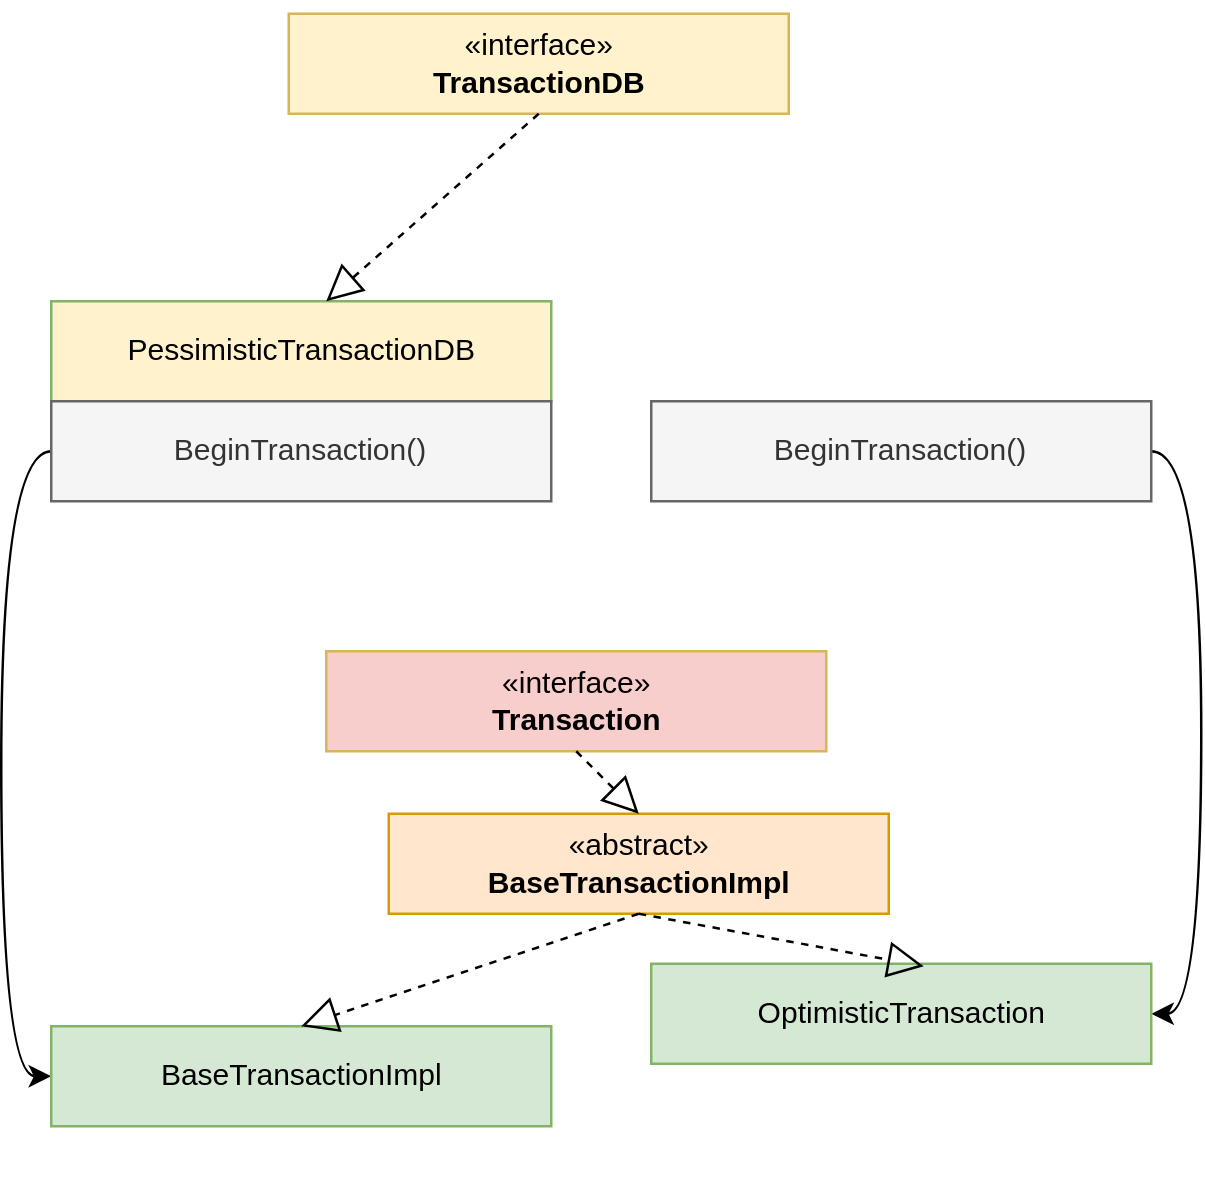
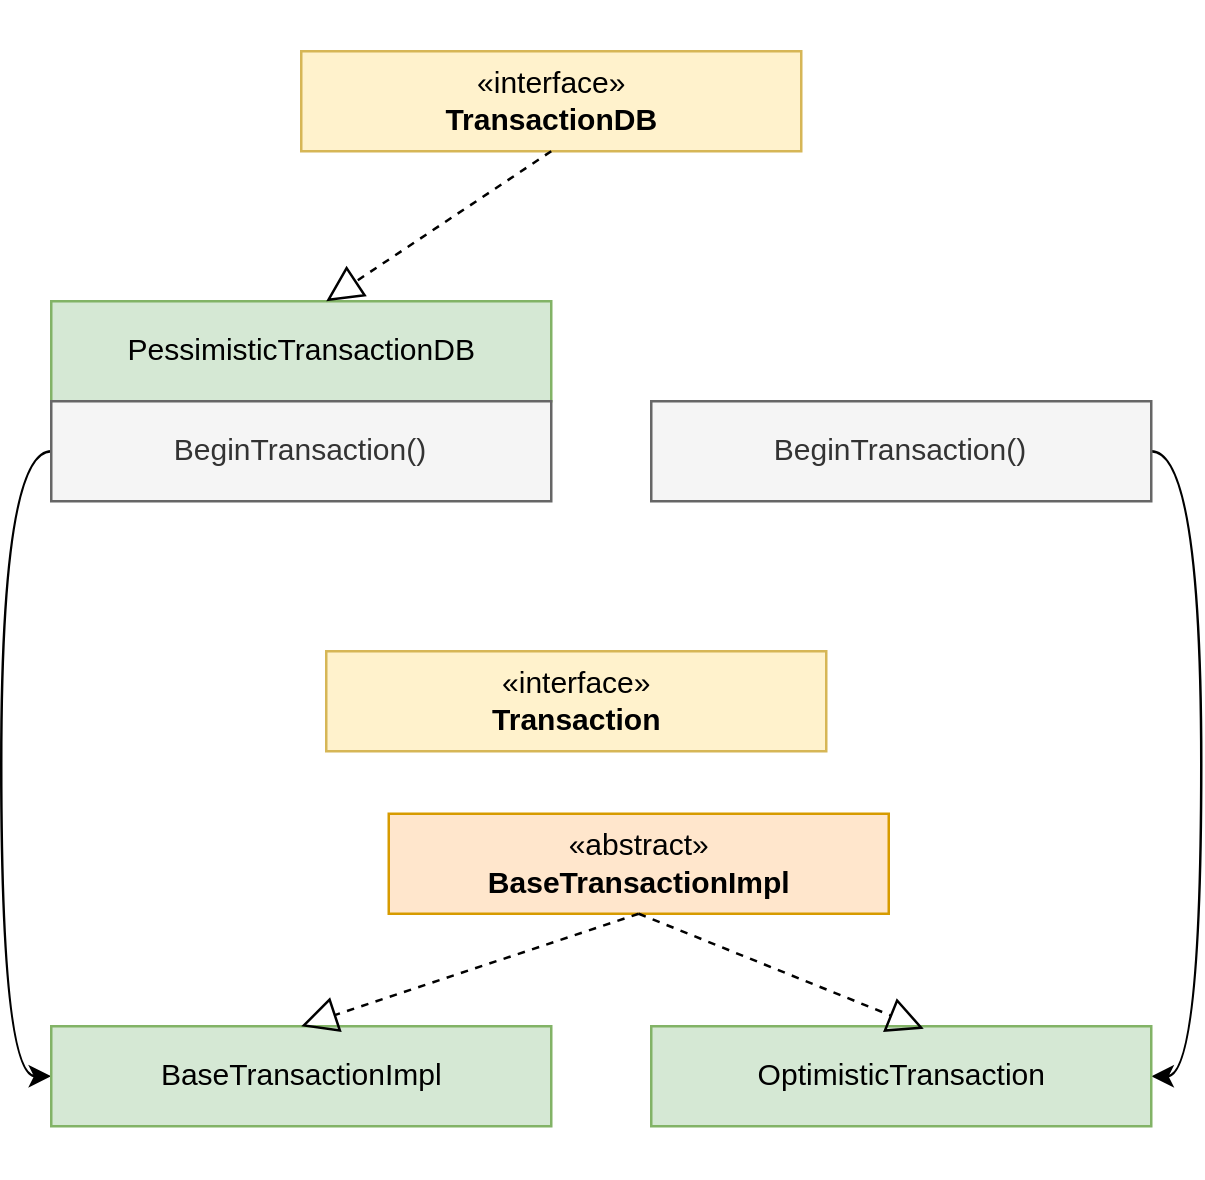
(539, 64) -> (551, 101)
(301, 351) -> (301, 351)
(576, 701) -> (576, 701)
(595, 770) -> none
(901, 1014) -> (901, 1076)
